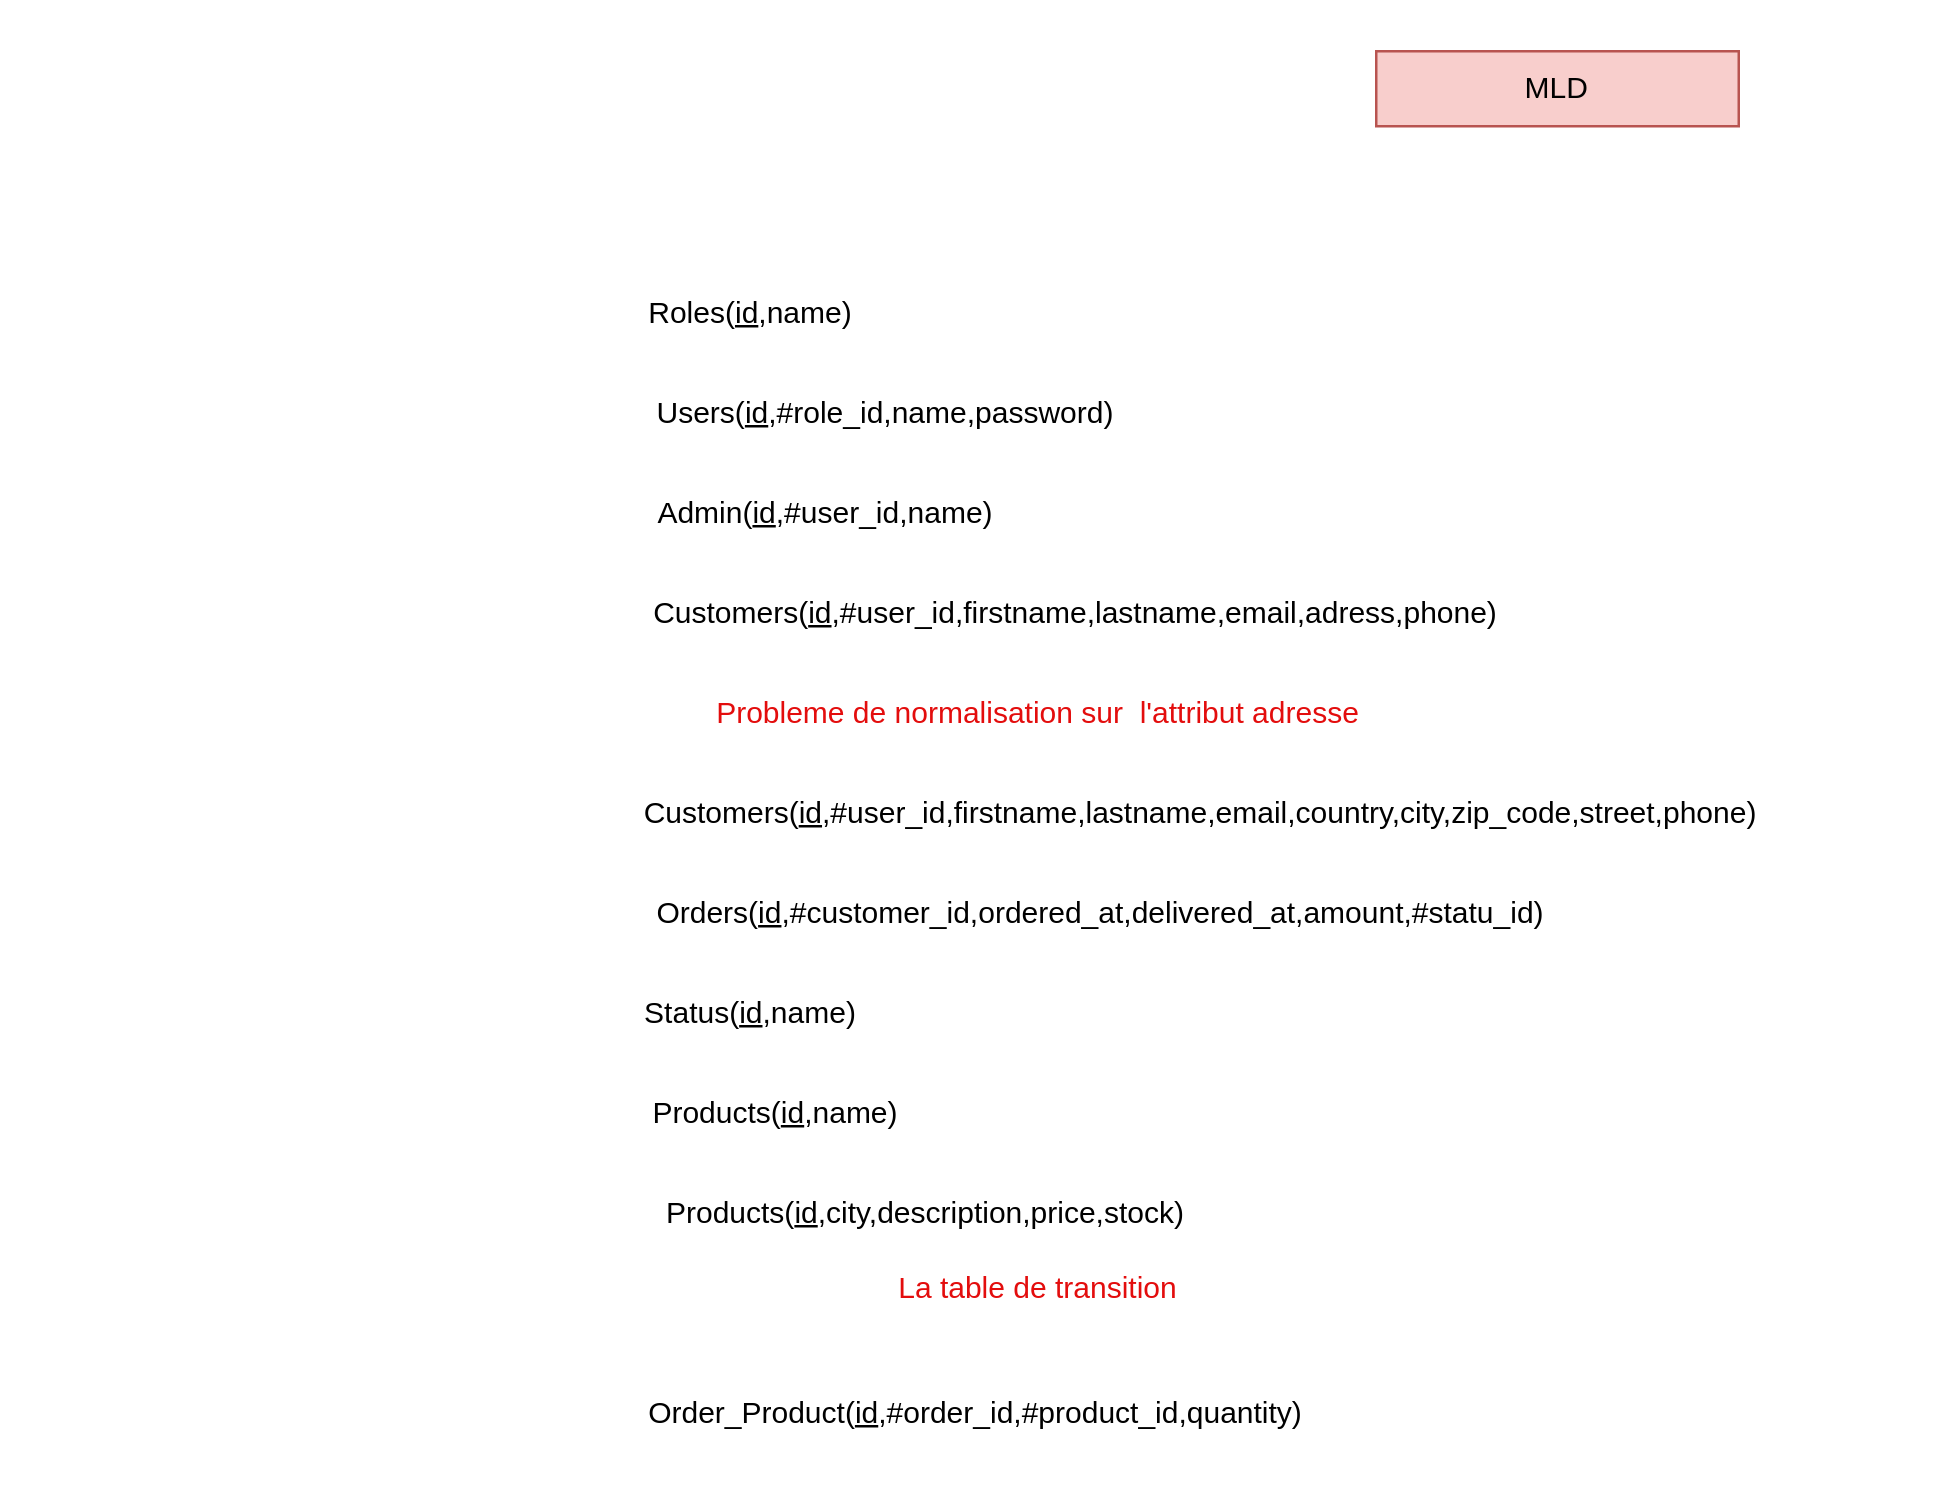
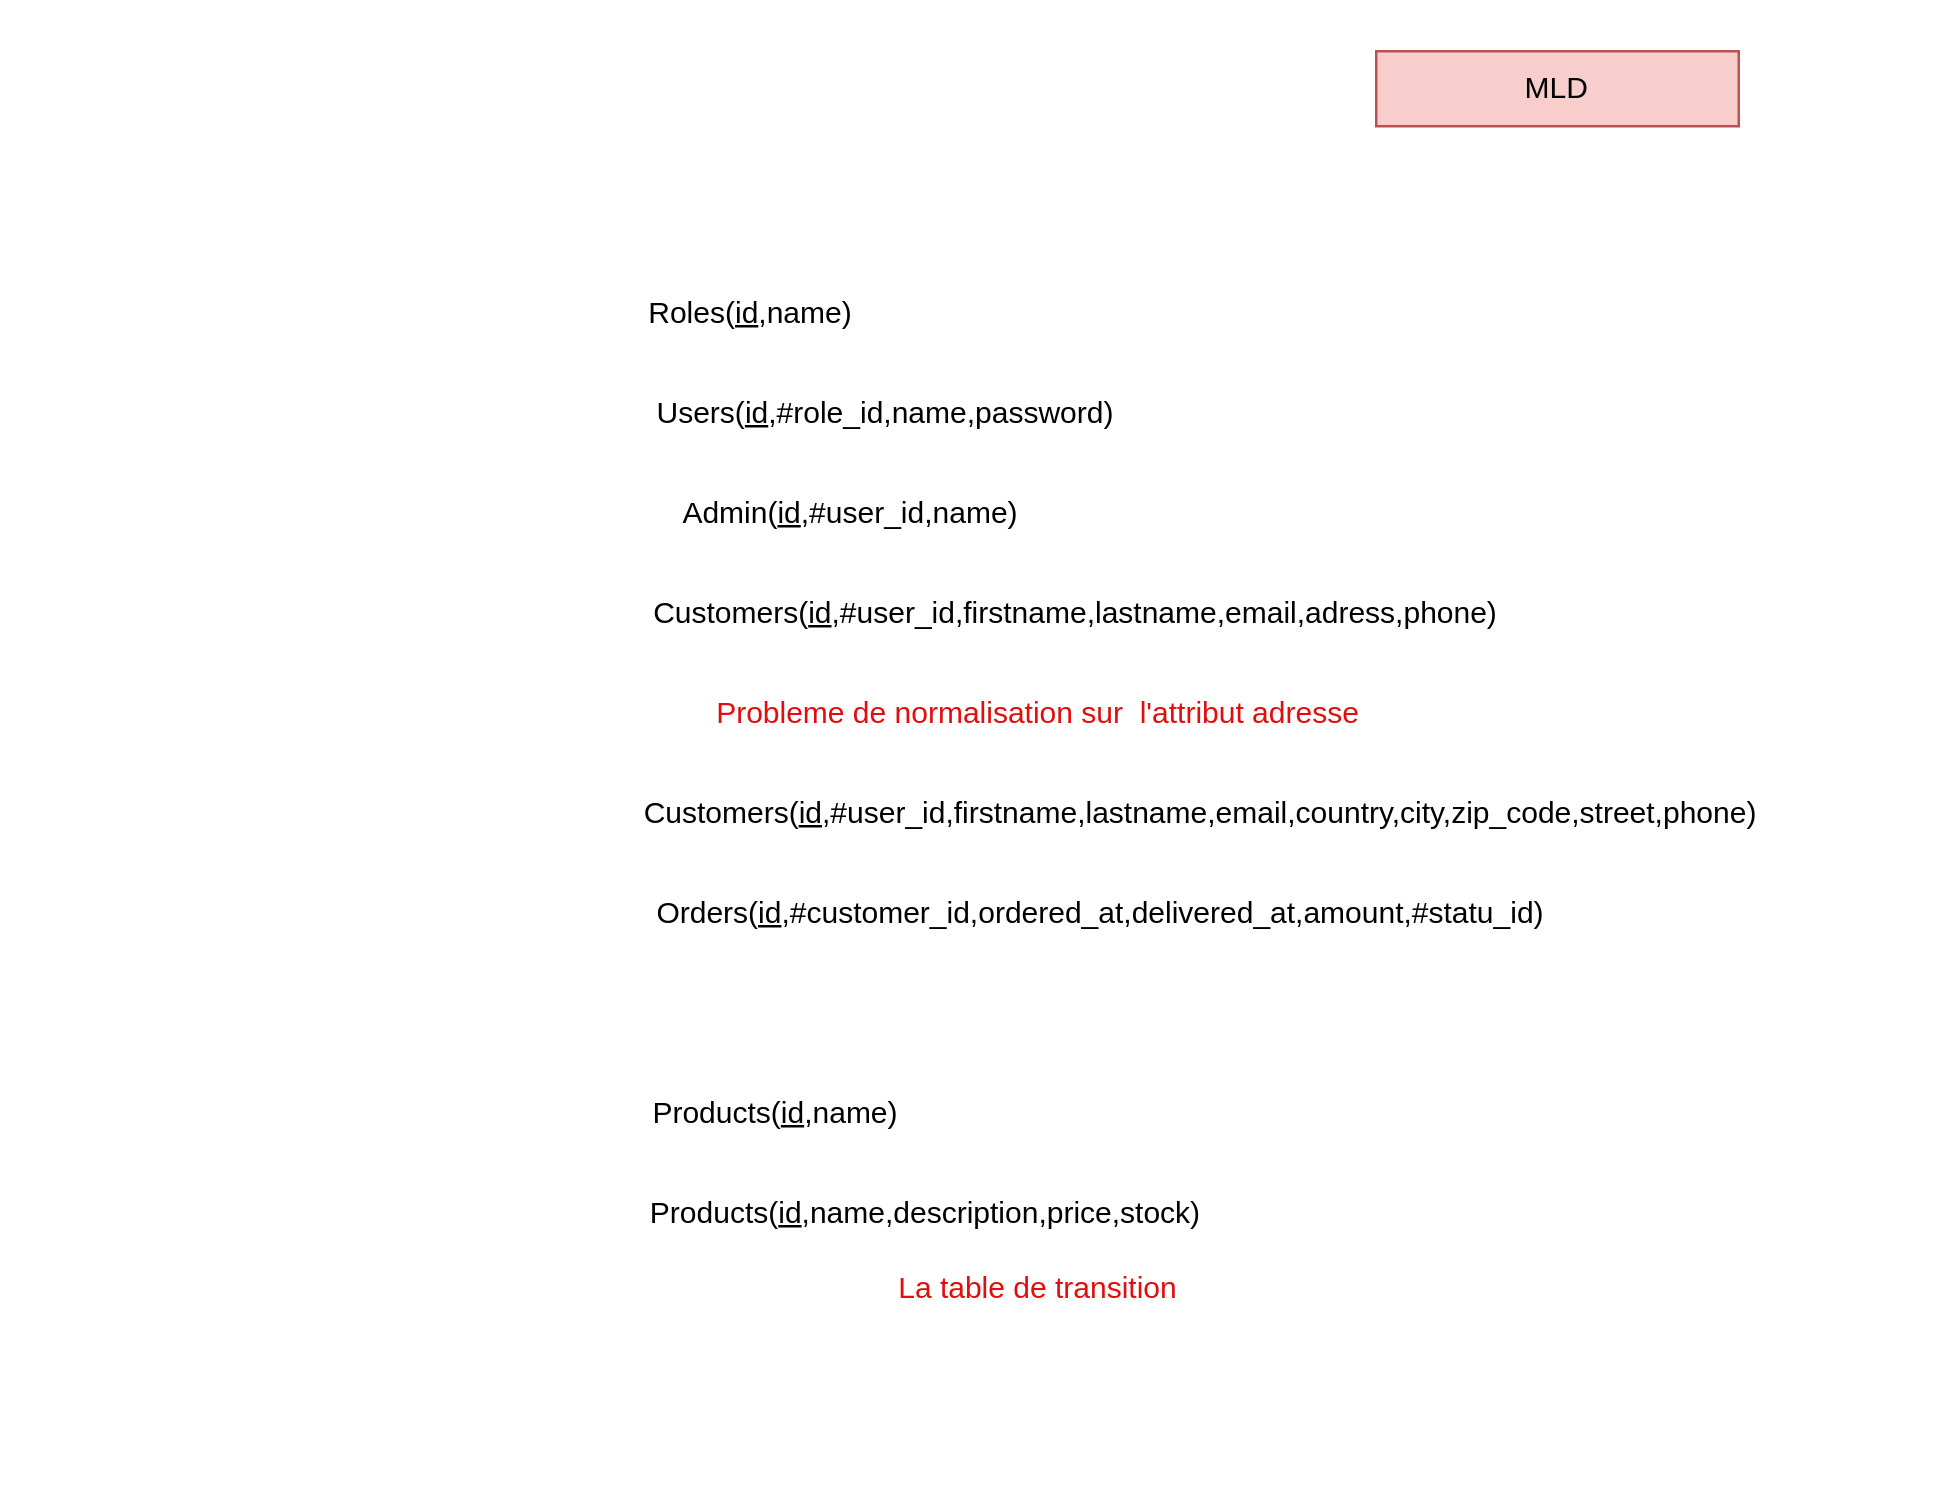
(826, 514) -> (851, 514)
(751, 1014) -> none
(926, 1214) -> (926, 1214)
(976, 1414) -> none
